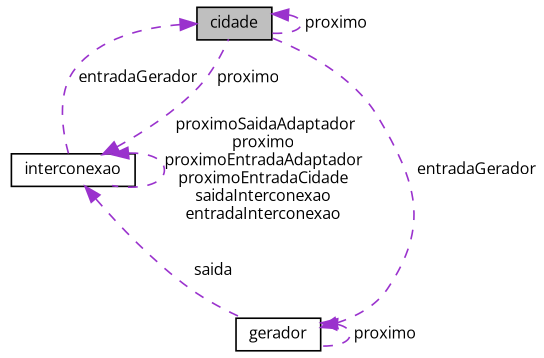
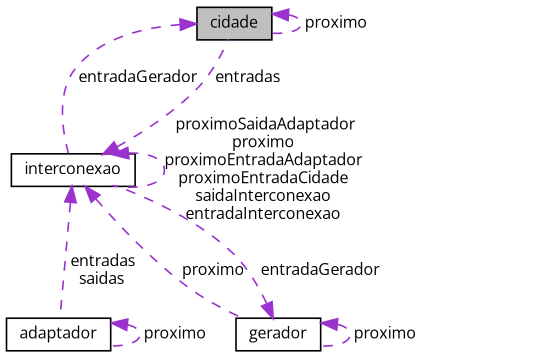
(247, 78) -> (247, 78)
(404, 167) -> (204, 230)
(212, 271) -> (212, 271)
none -> (59, 335)
